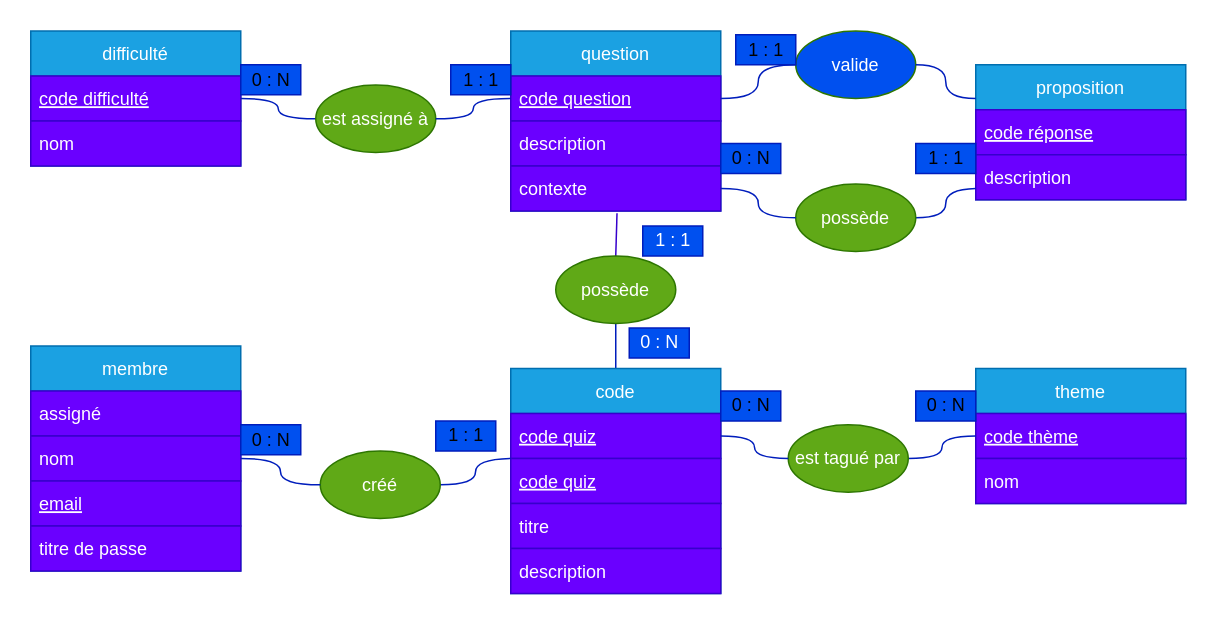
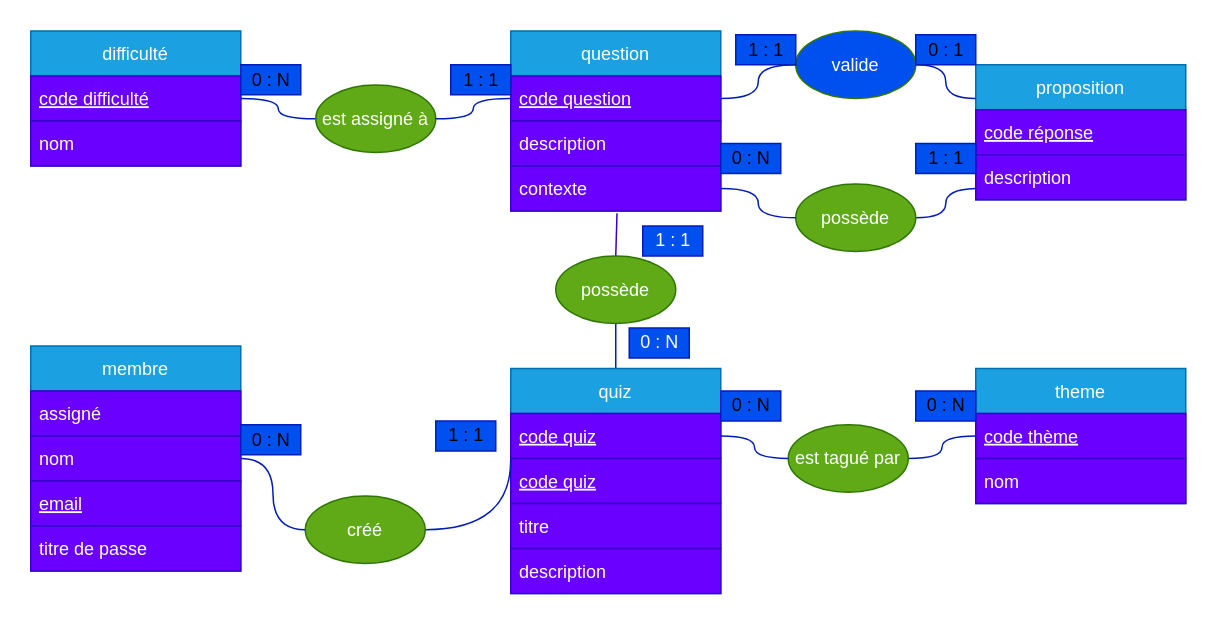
none -> (946, 50)
(615, 392) -> (615, 392)
(380, 485) -> (365, 530)
